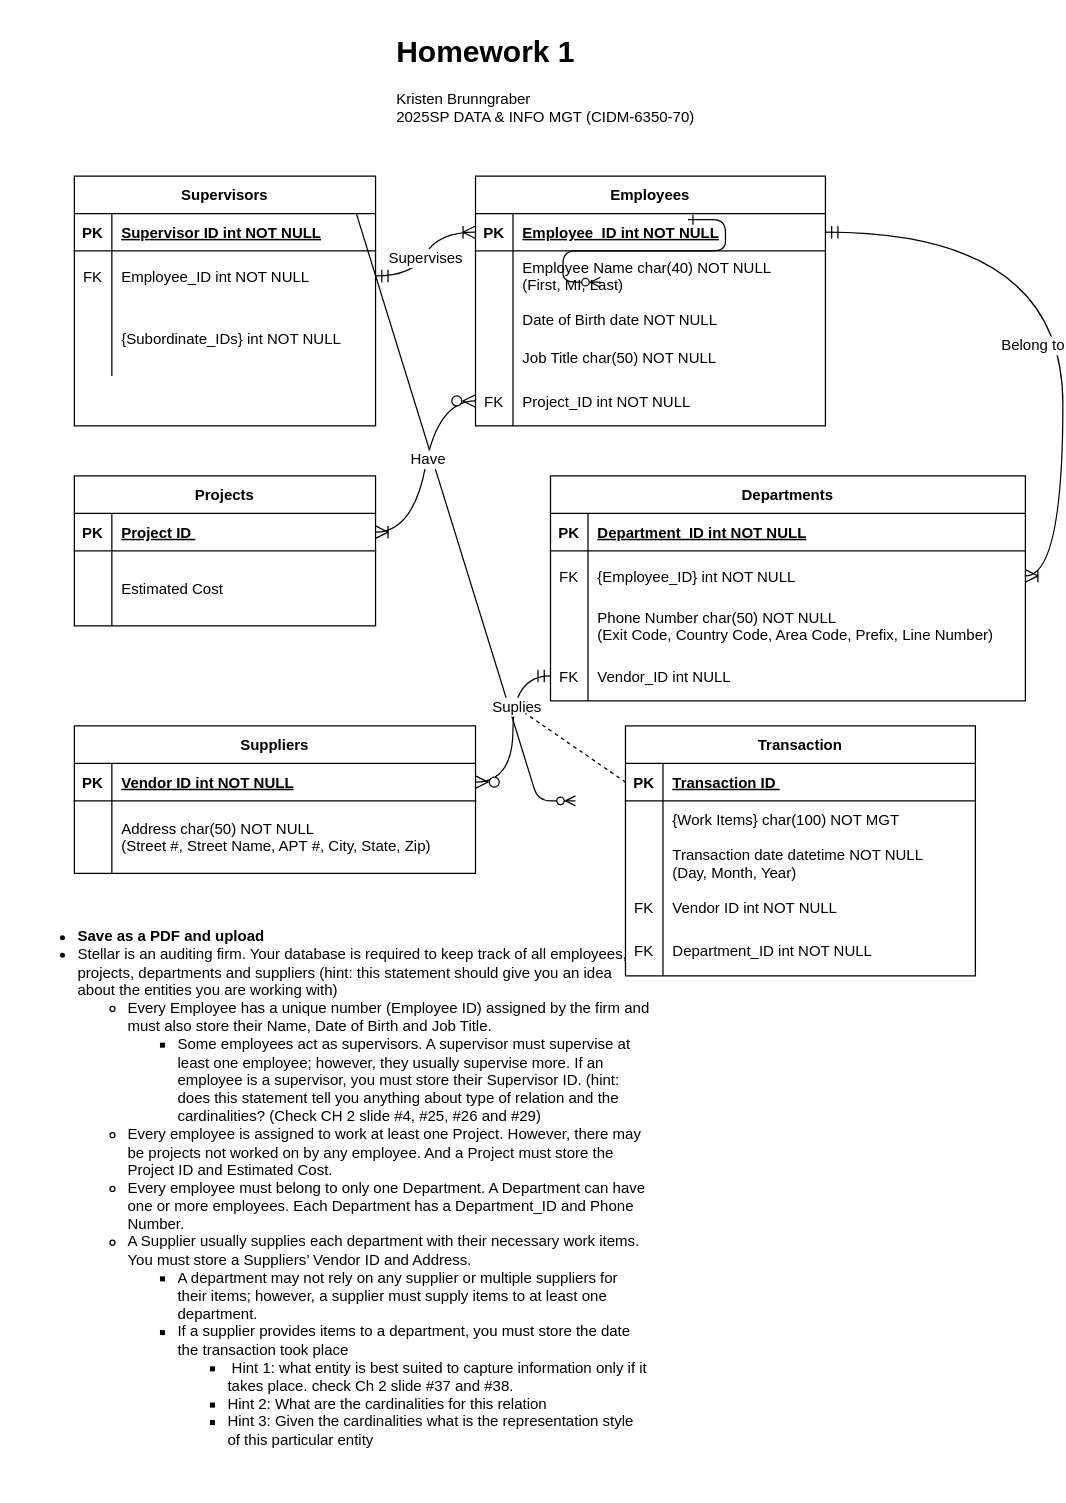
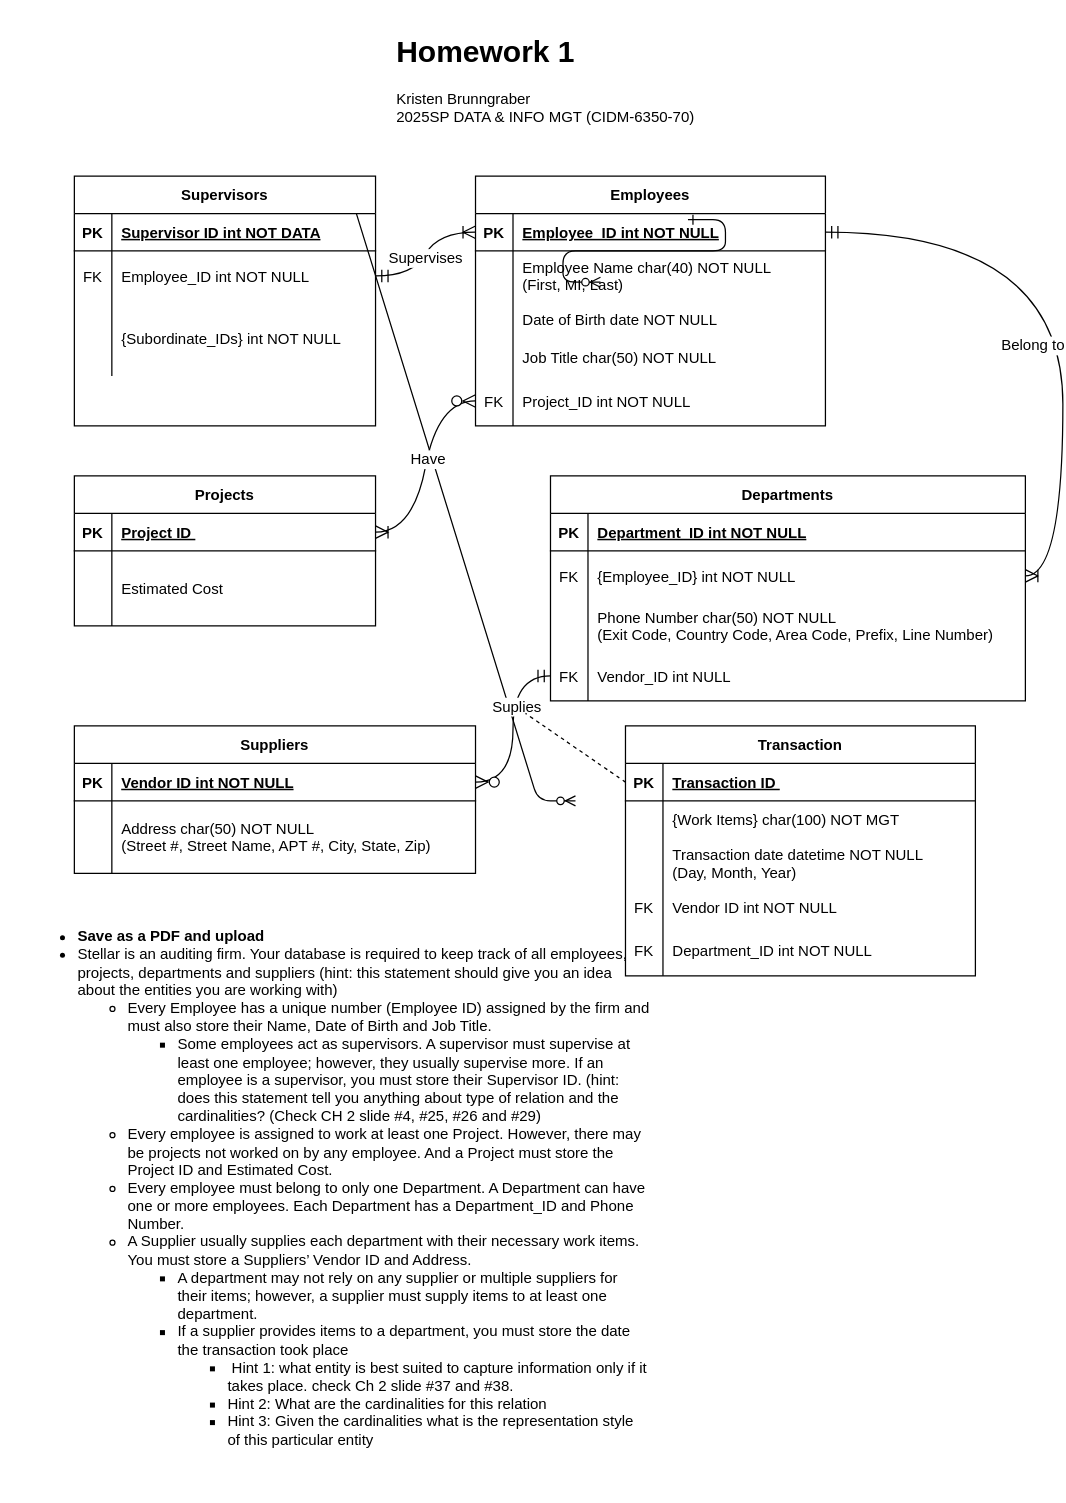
(221, 233) -> (221, 233)
